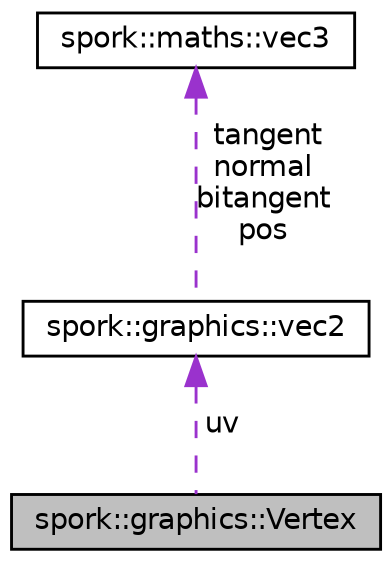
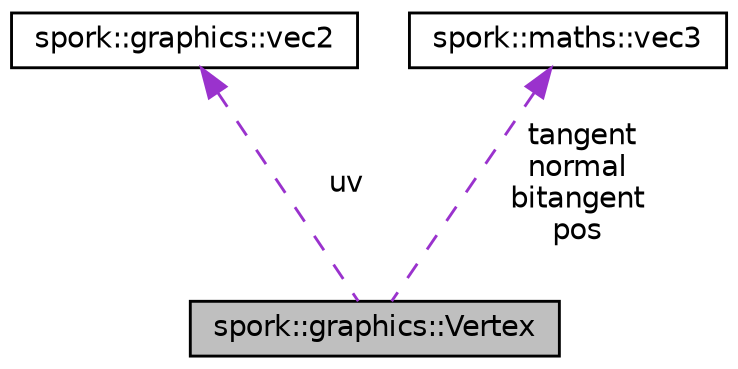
(196, 199) -> (463, 197)
